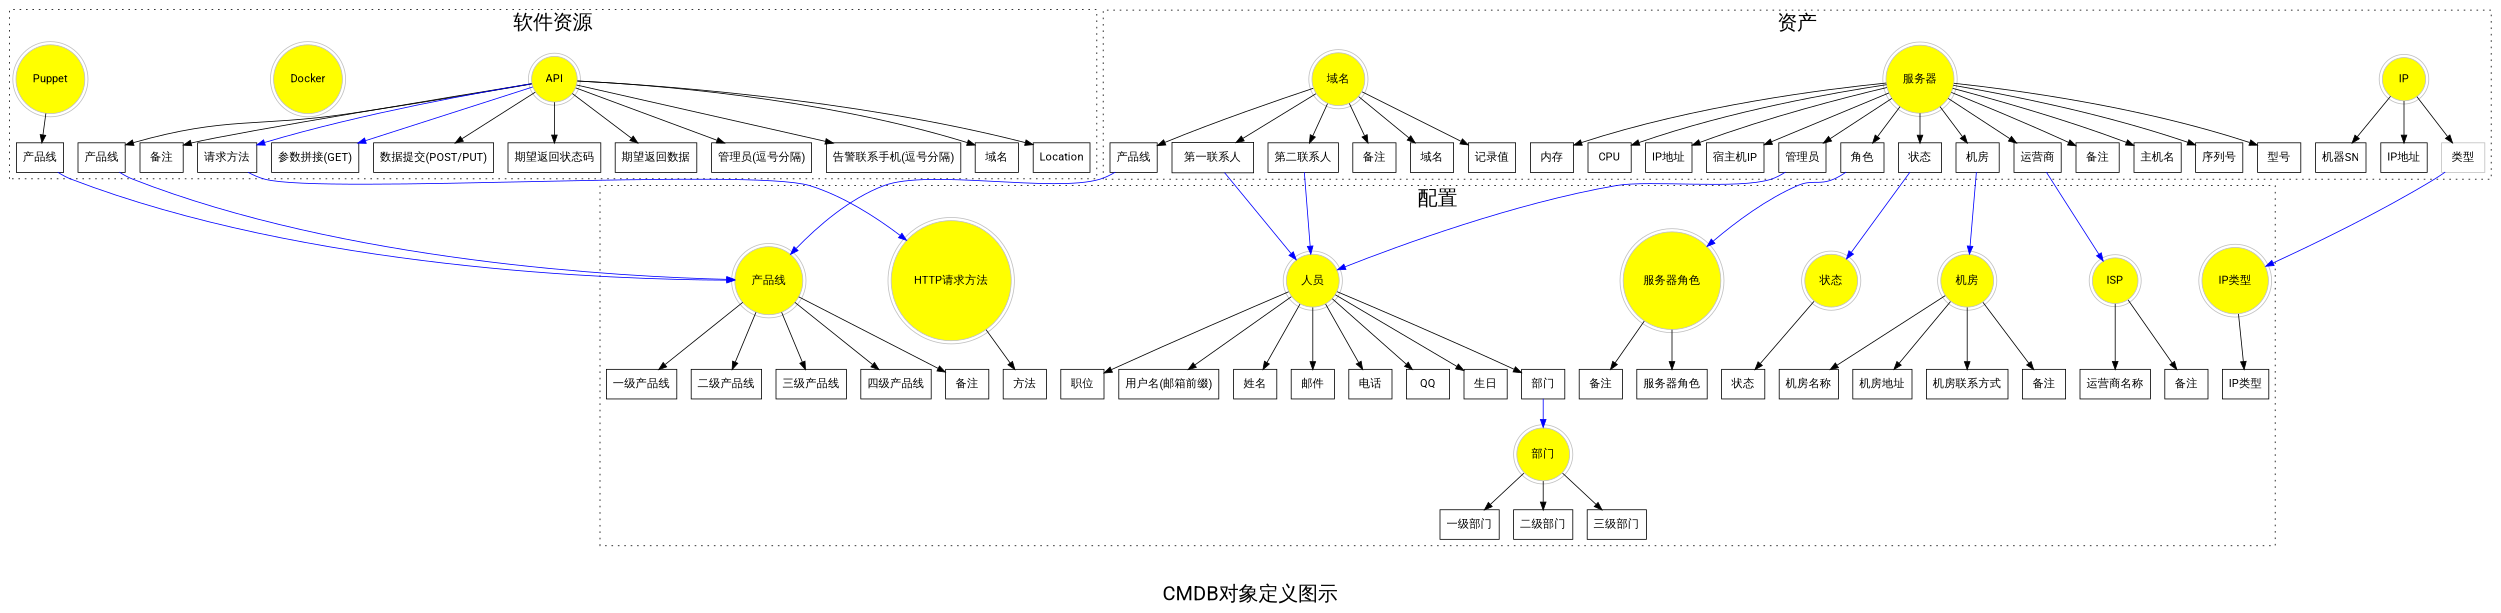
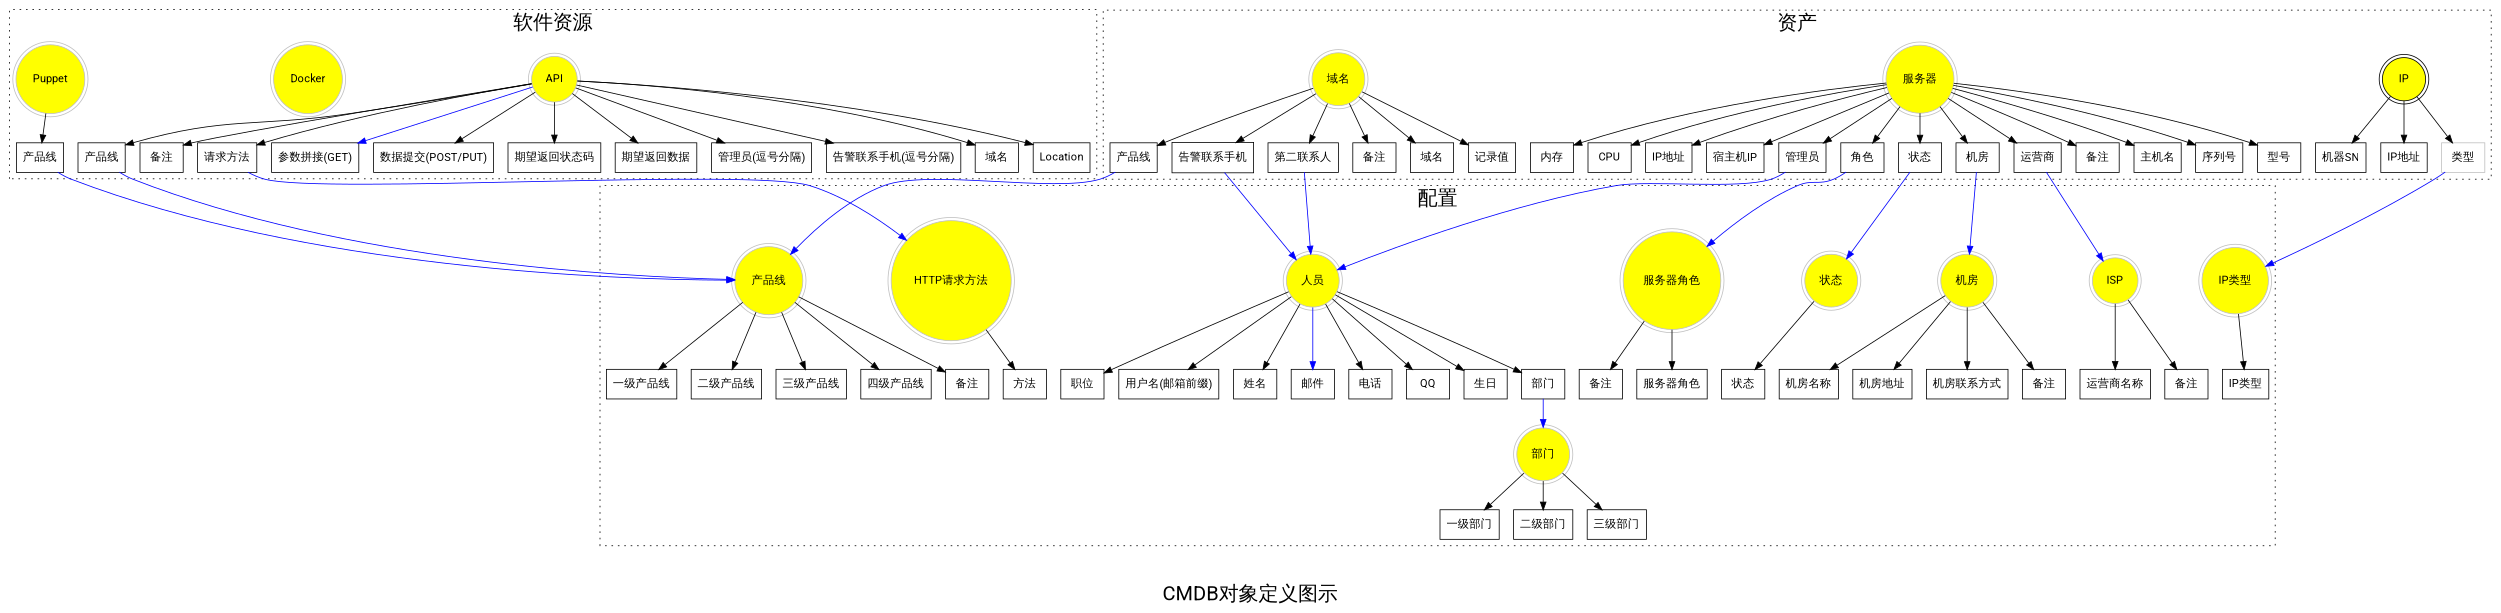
(2404, 79) -> (2404, 79)
(364, 117) -> (364, 117)
(1213, 158) -> (1213, 158)
(1313, 334) -> (1313, 334)
